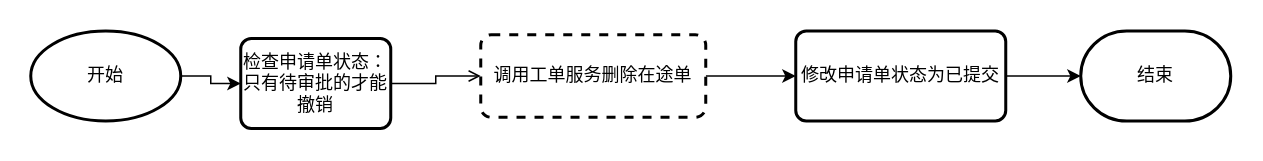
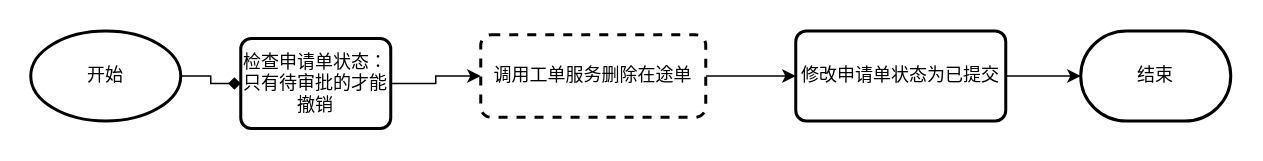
(471, 76) -> (469, 76)
(229, 83) -> (228, 83)
